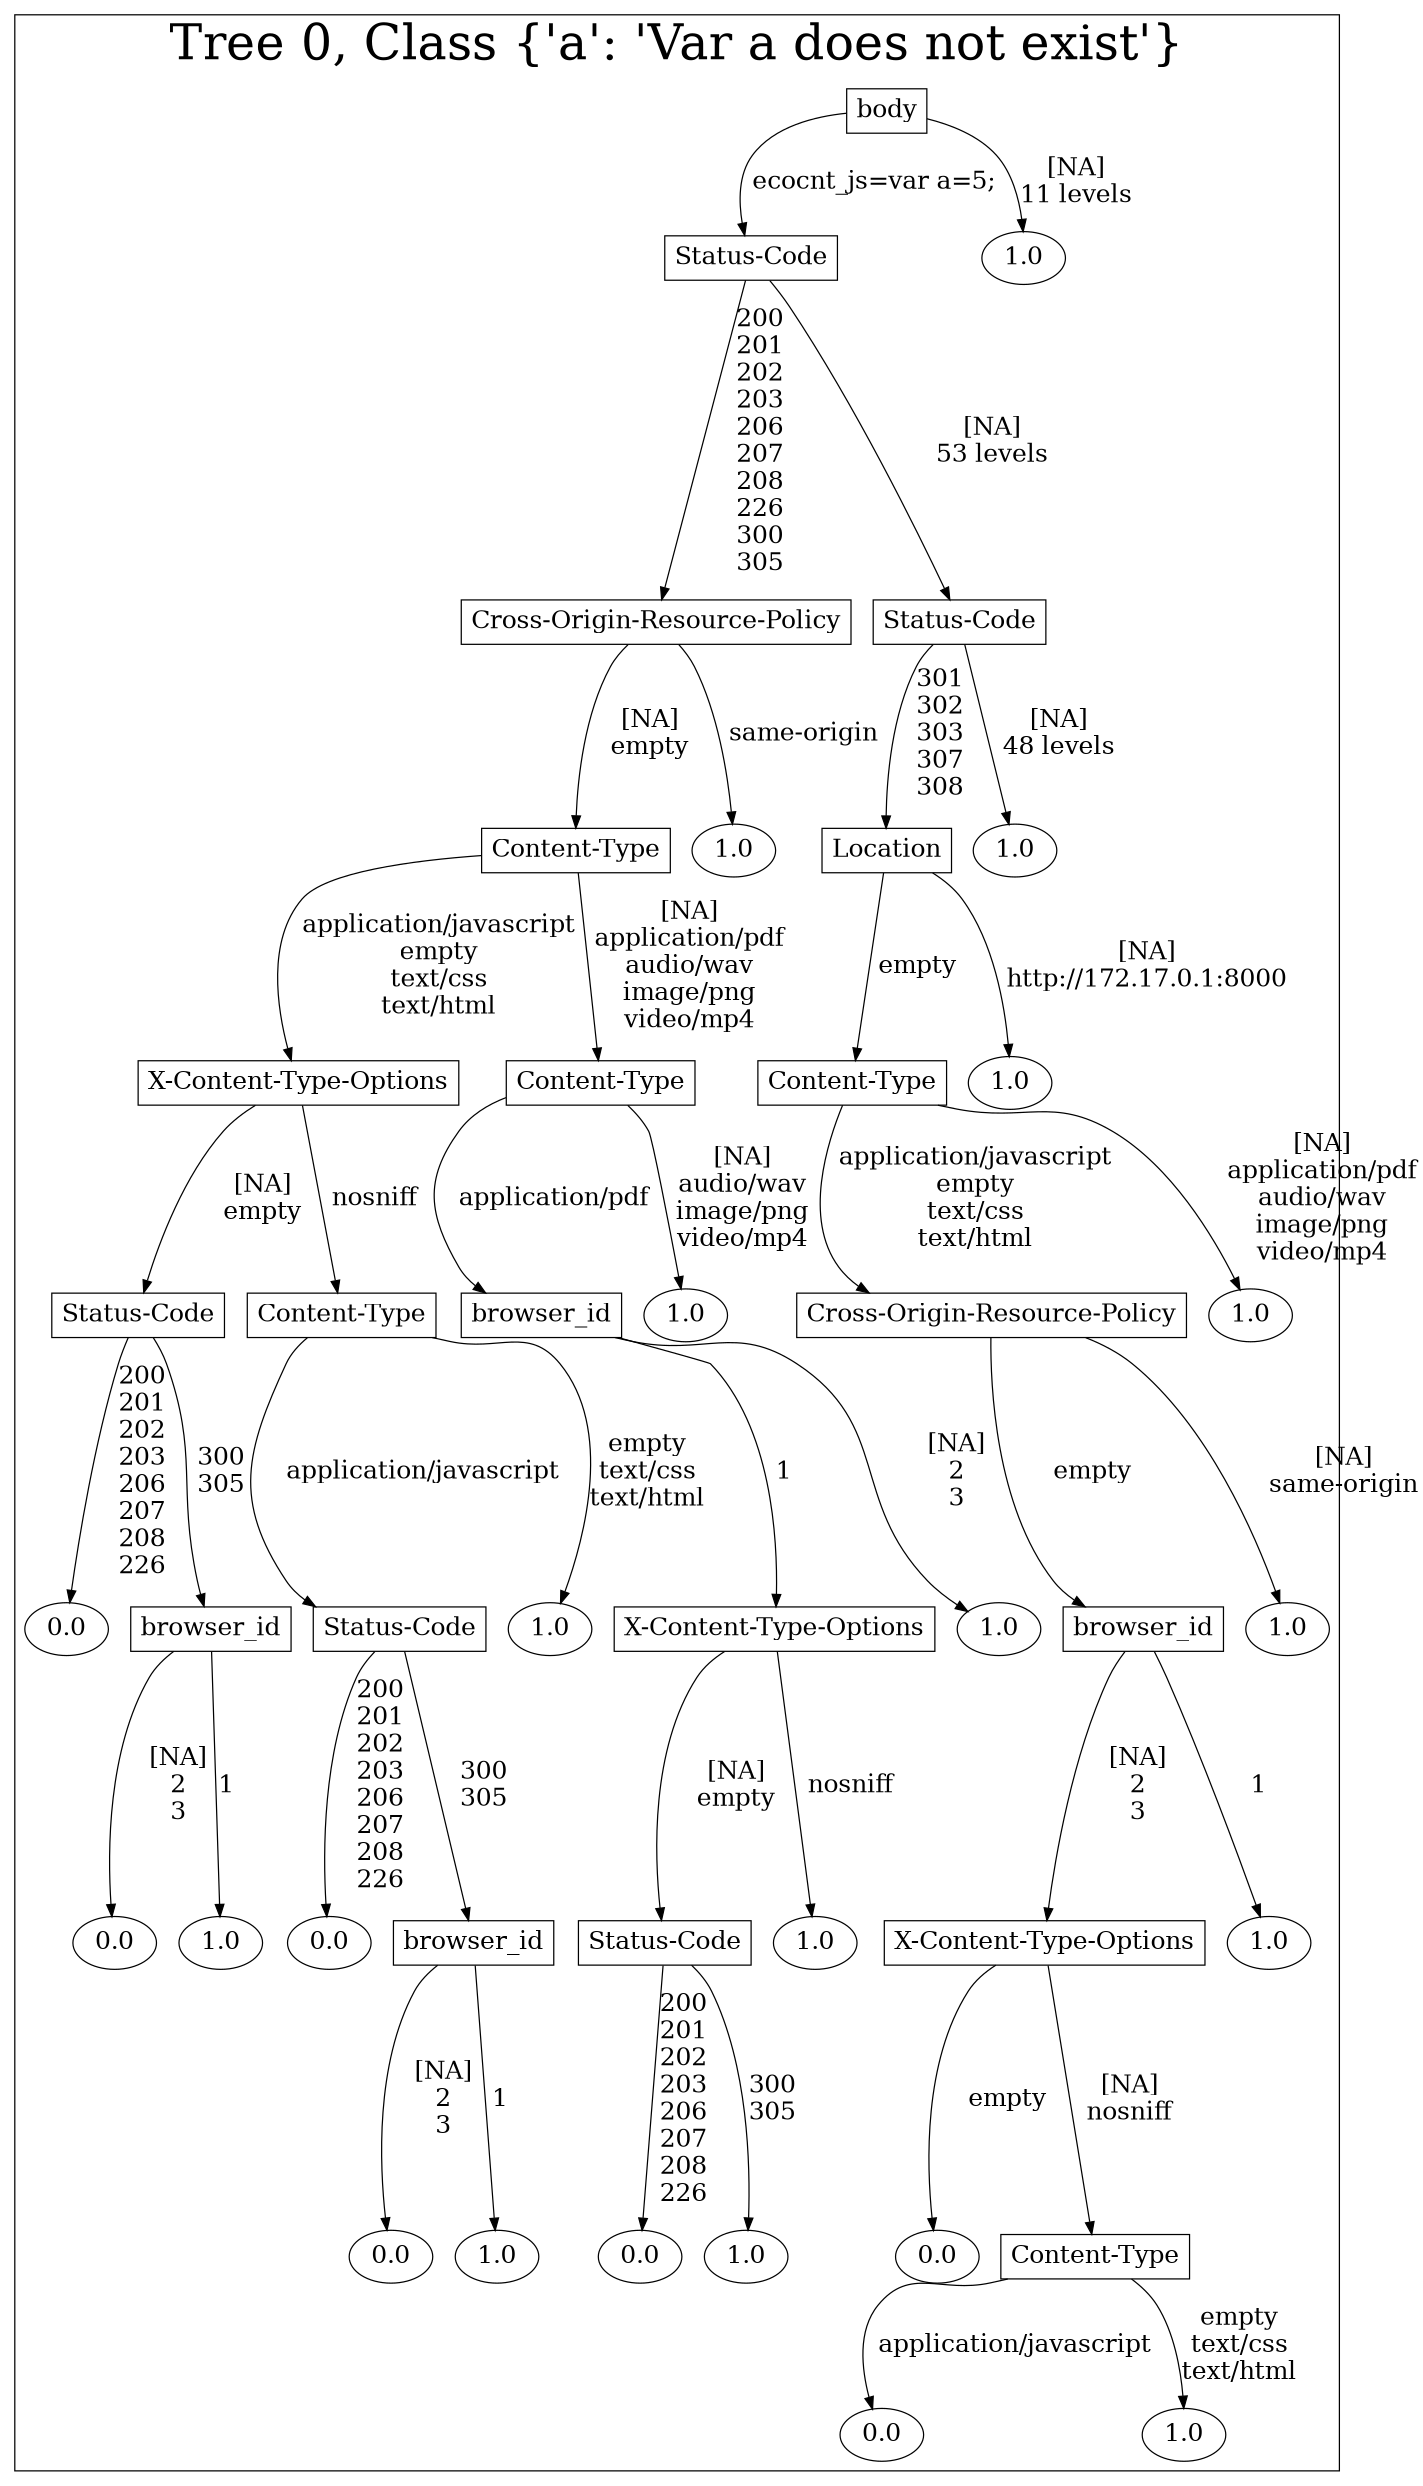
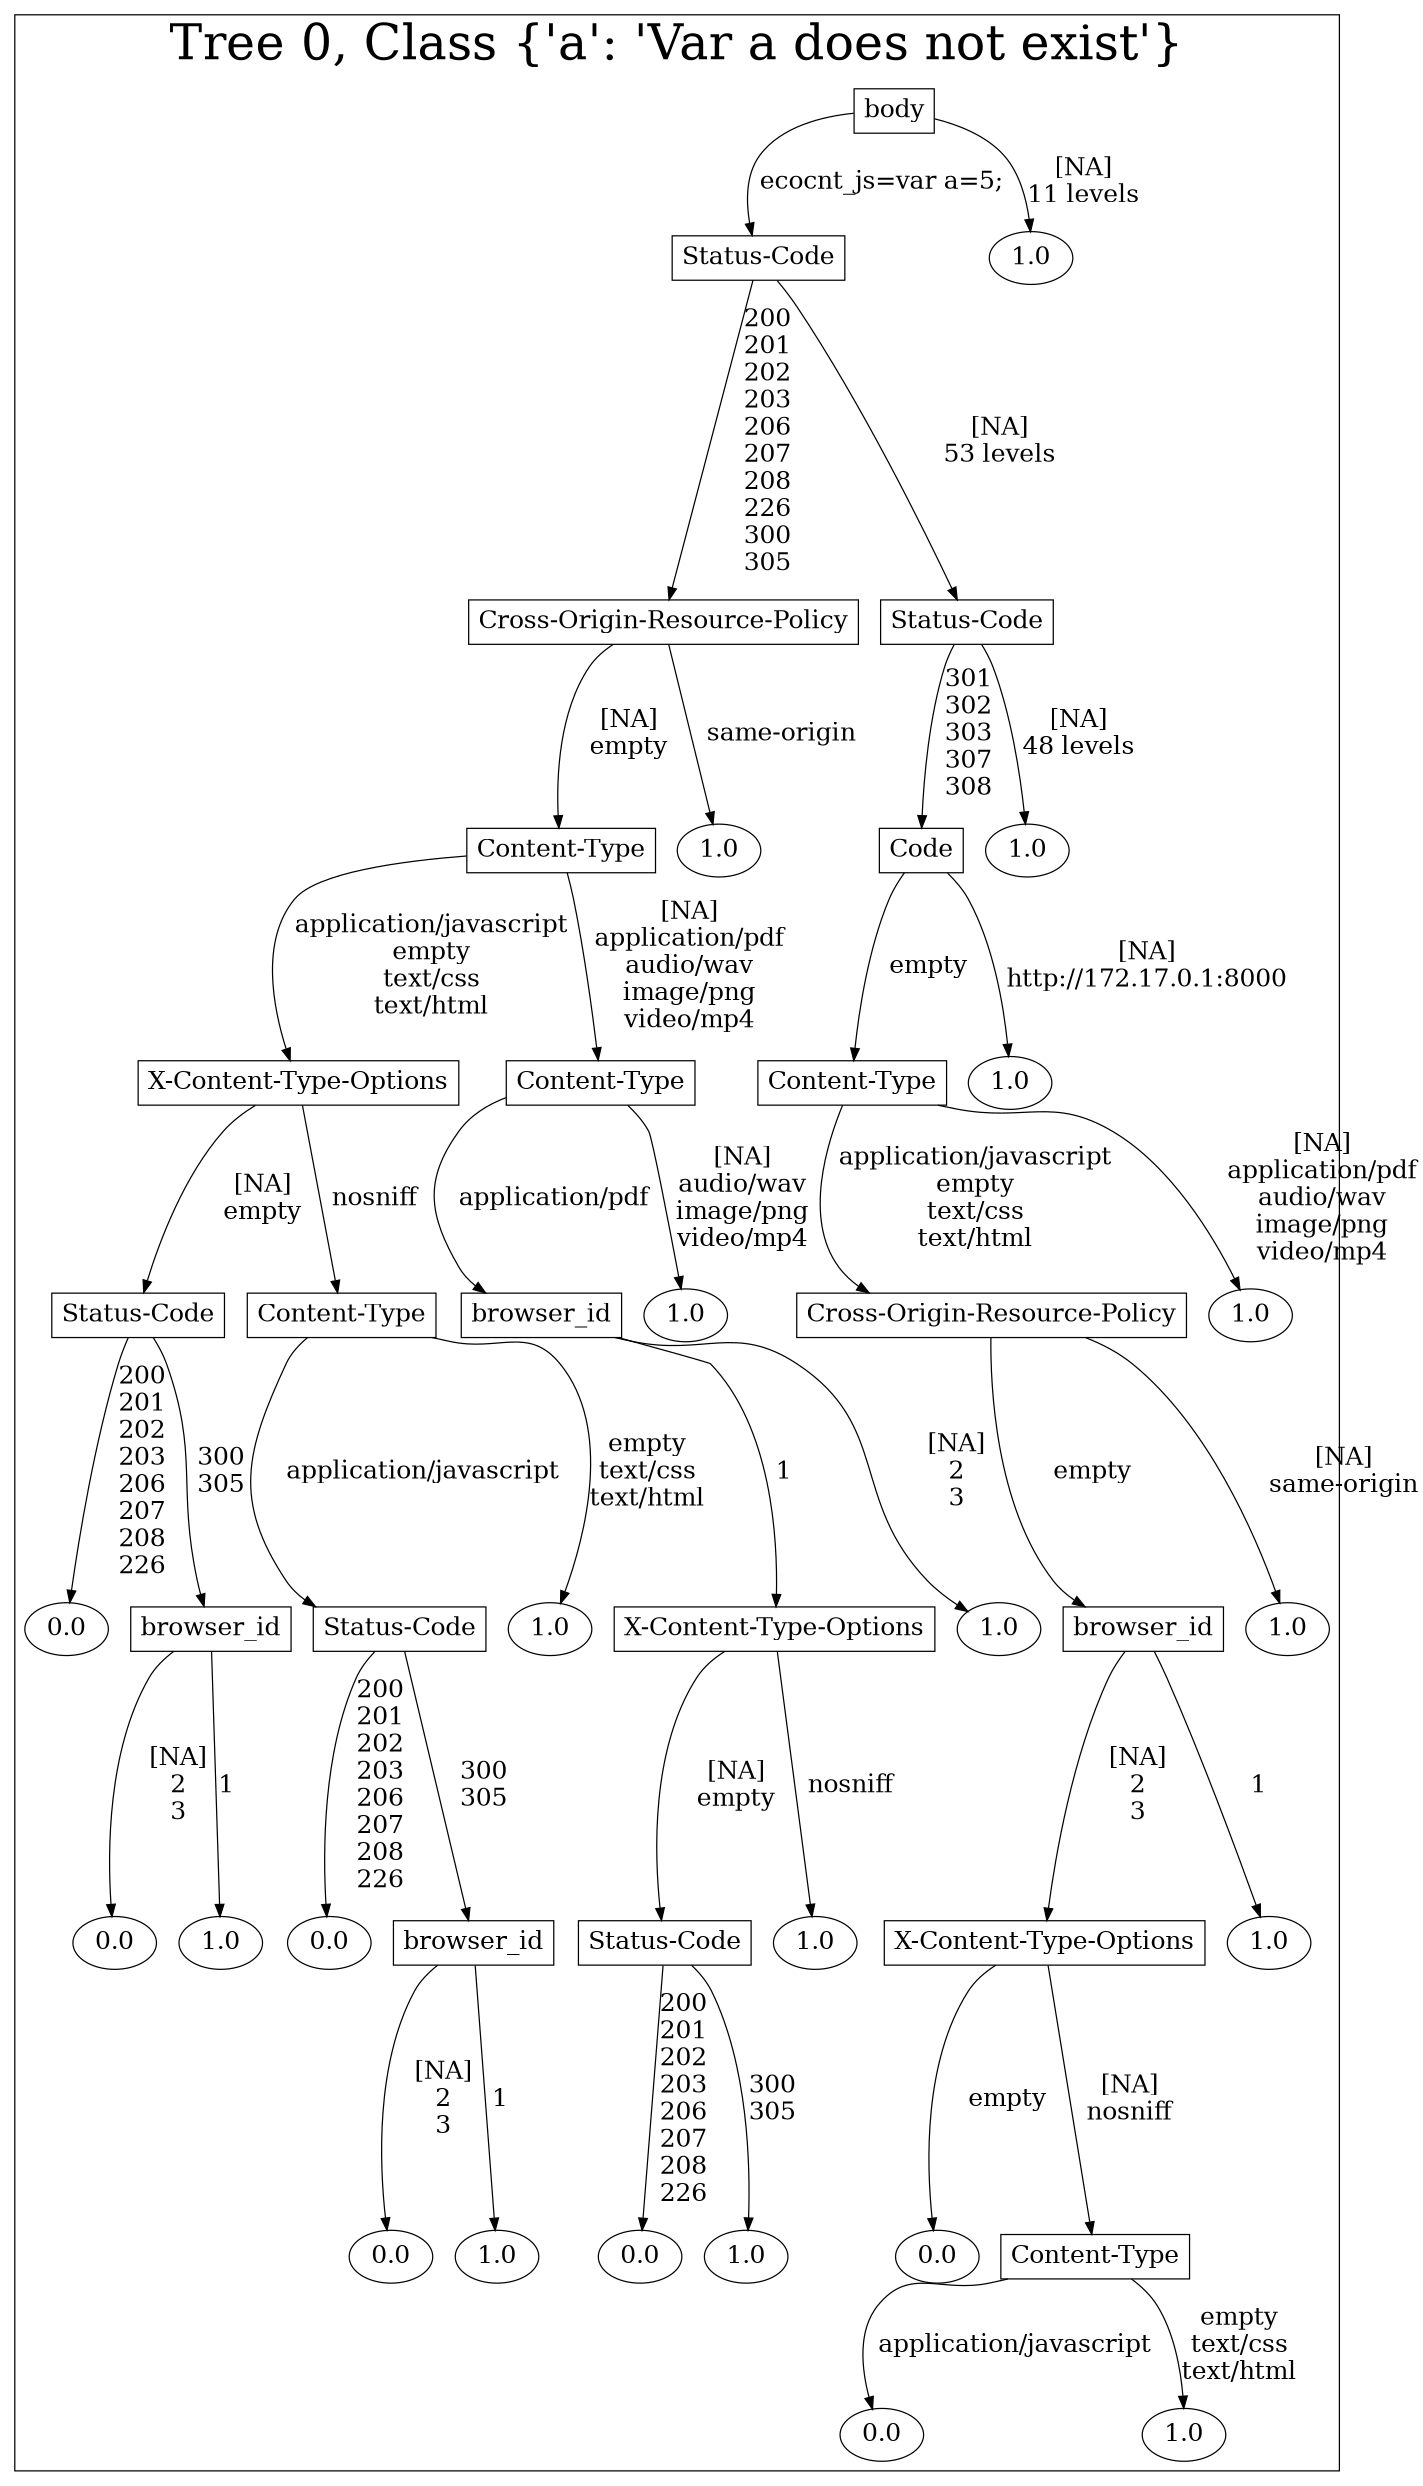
(887, 851) -> (921, 851)
